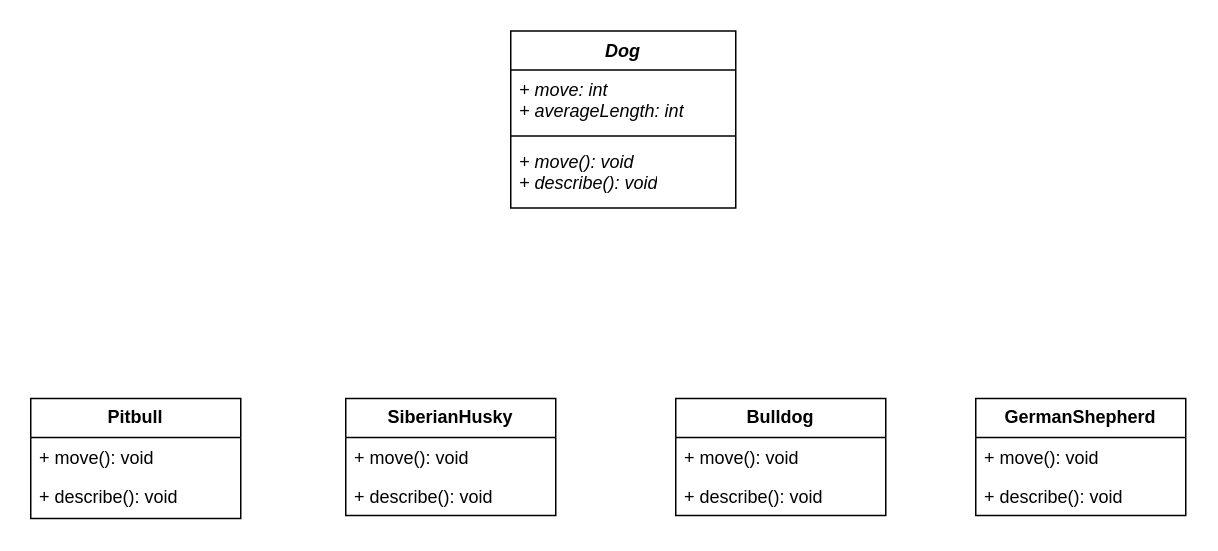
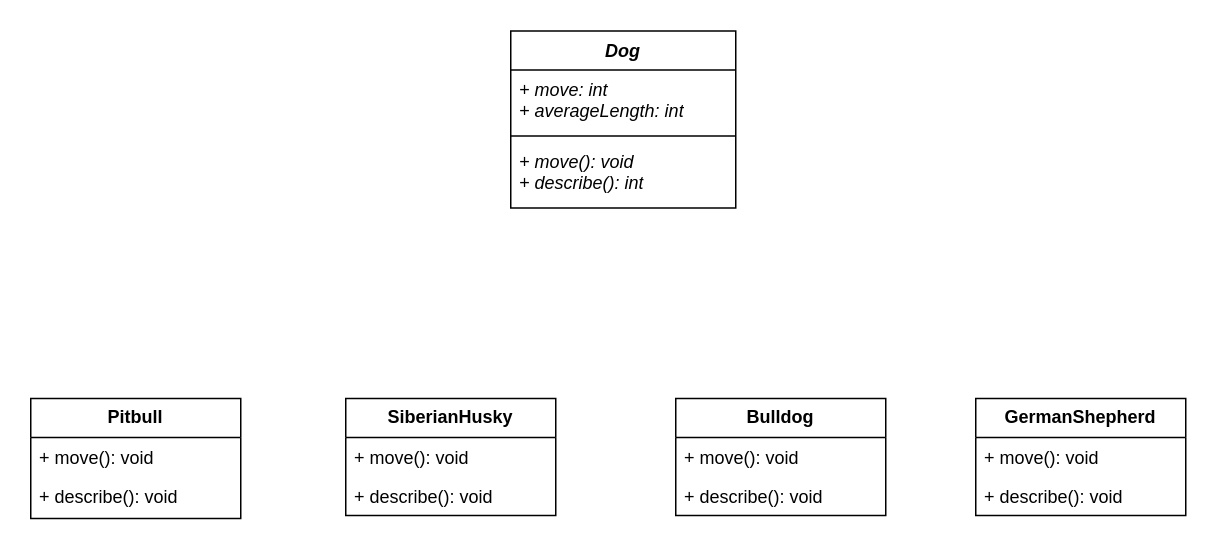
(599, 174) -> (594, 174)
